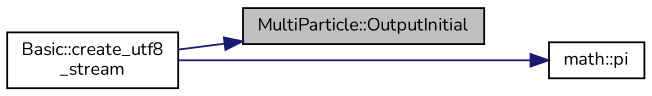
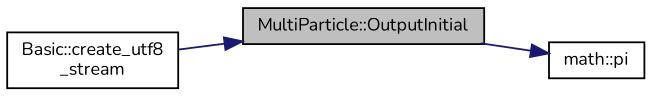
(354, 60) -> (506, 47)
